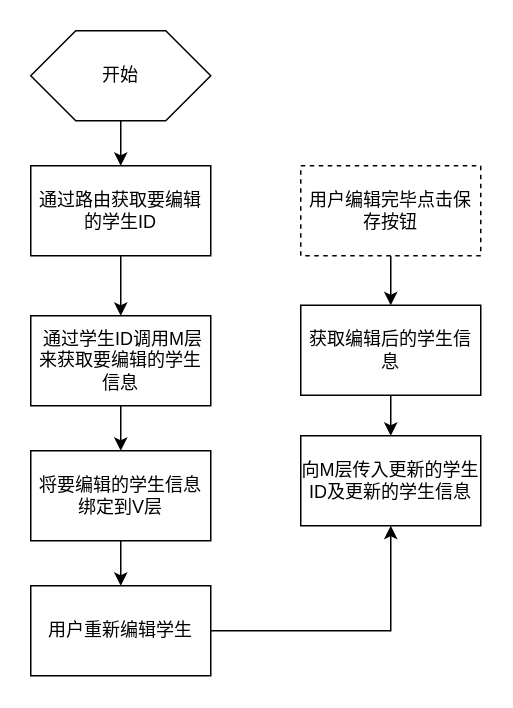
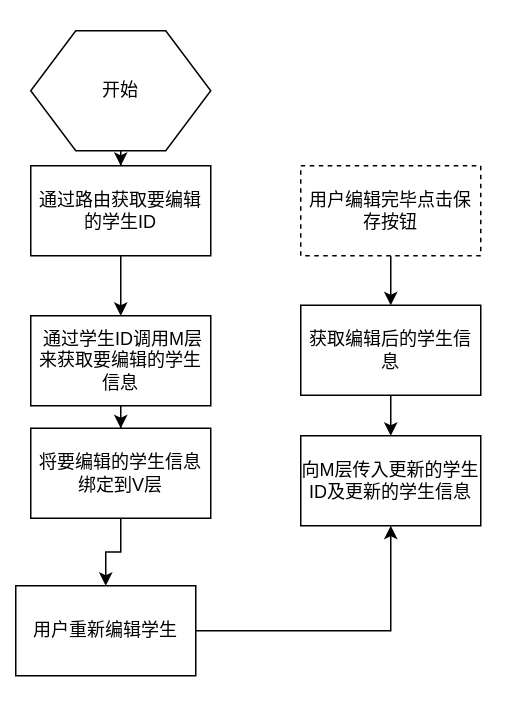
(121, 76) -> (121, 91)
(121, 496) -> (121, 473)
(121, 631) -> (106, 631)
